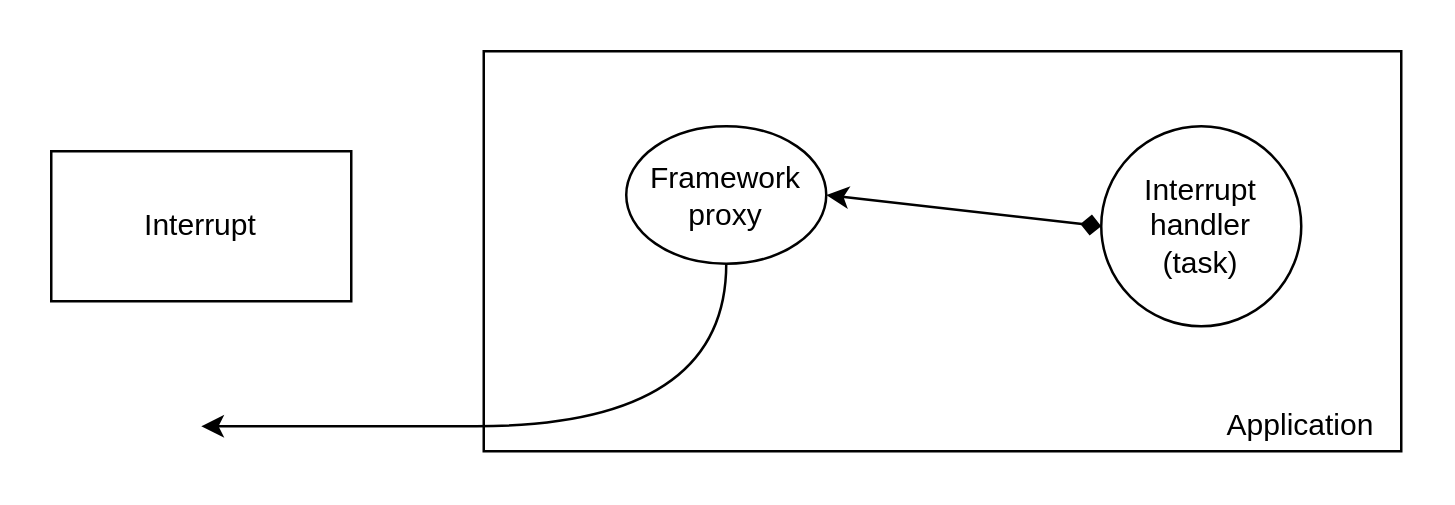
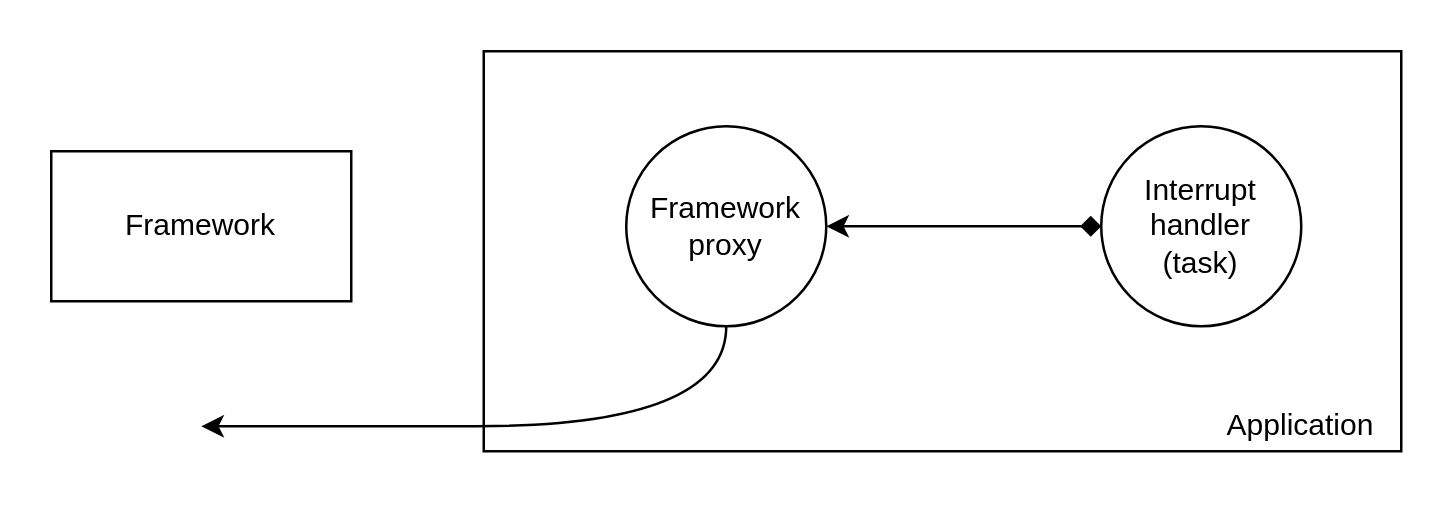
(726, 195) -> (726, 226)
(201, 226) -> (201, 226)
